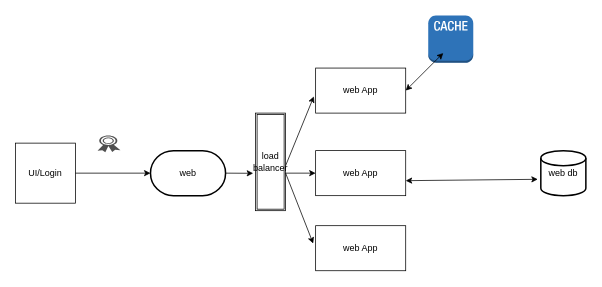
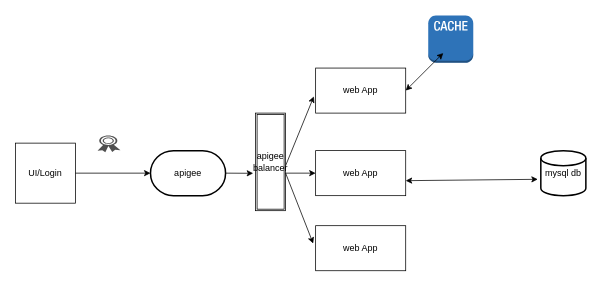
(270, 162) -> (270, 162)
(188, 173) -> (188, 173)
(563, 173) -> (563, 173)
